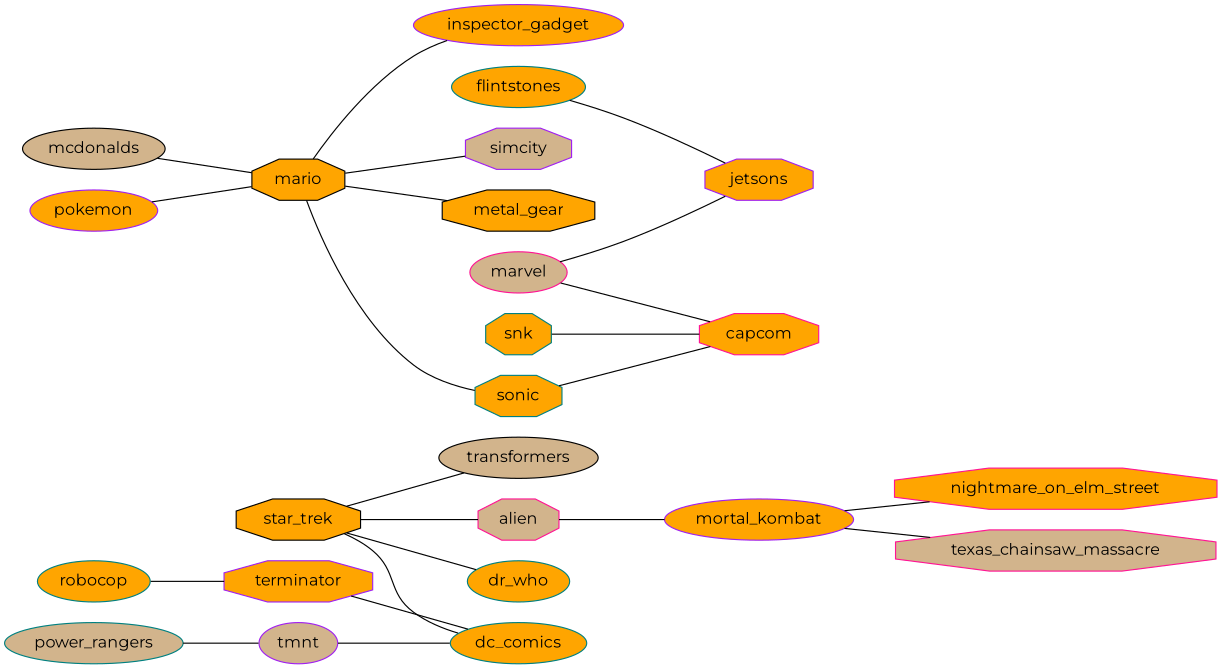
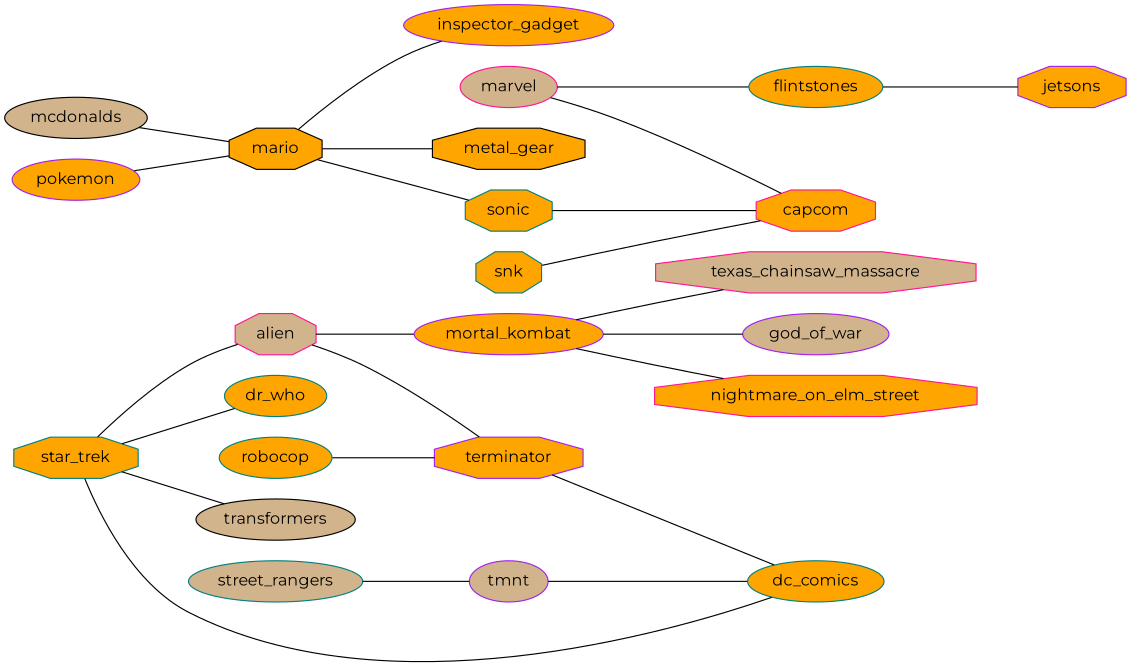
(519, 149) -> none
(644, 233) -> (653, 87)
none -> (816, 334)
none -> (399, 385)
(298, 520) -> (76, 458)
(94, 643) -> (276, 581)
